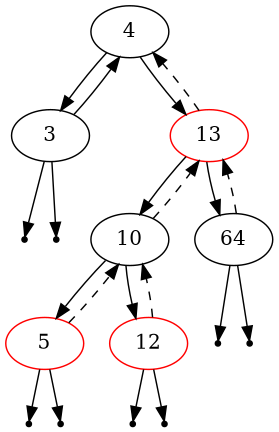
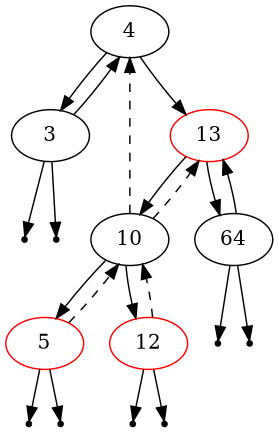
(182, 87) -> (130, 143)
(233, 193) -> (233, 193)
